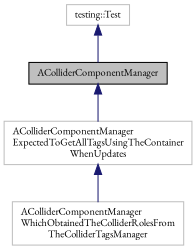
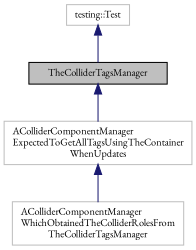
(98, 73) -> (98, 73)
